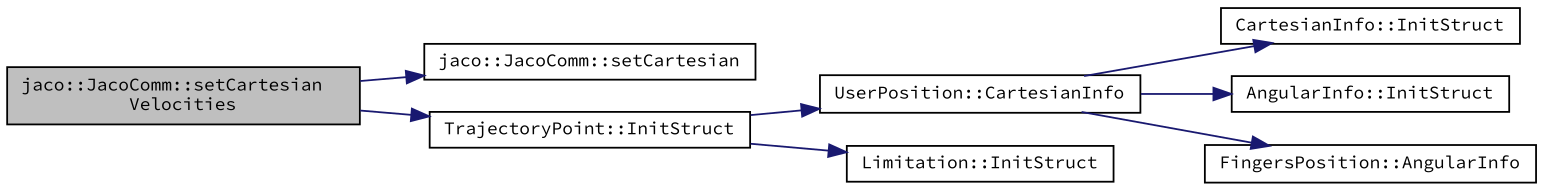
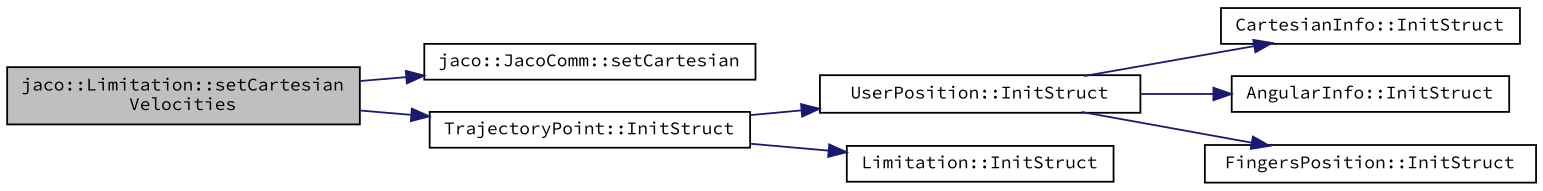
(980, 94) -> (980, 94)
(184, 96) -> (184, 96)
(1370, 164) -> (1370, 164)
